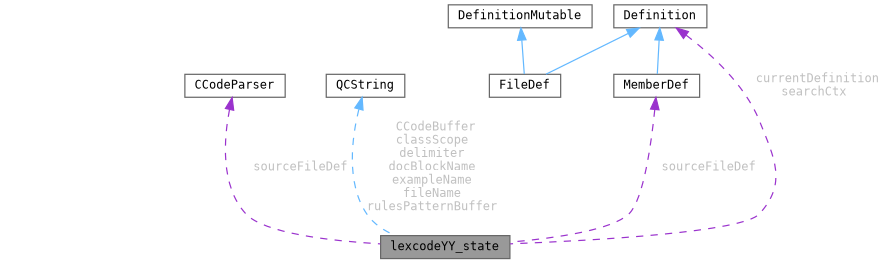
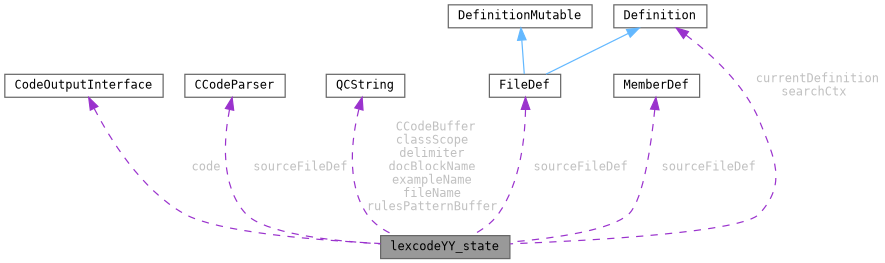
(658, 57) -> none
none -> (84, 86)
none -> (515, 180)
(354, 181) -> (354, 181)
